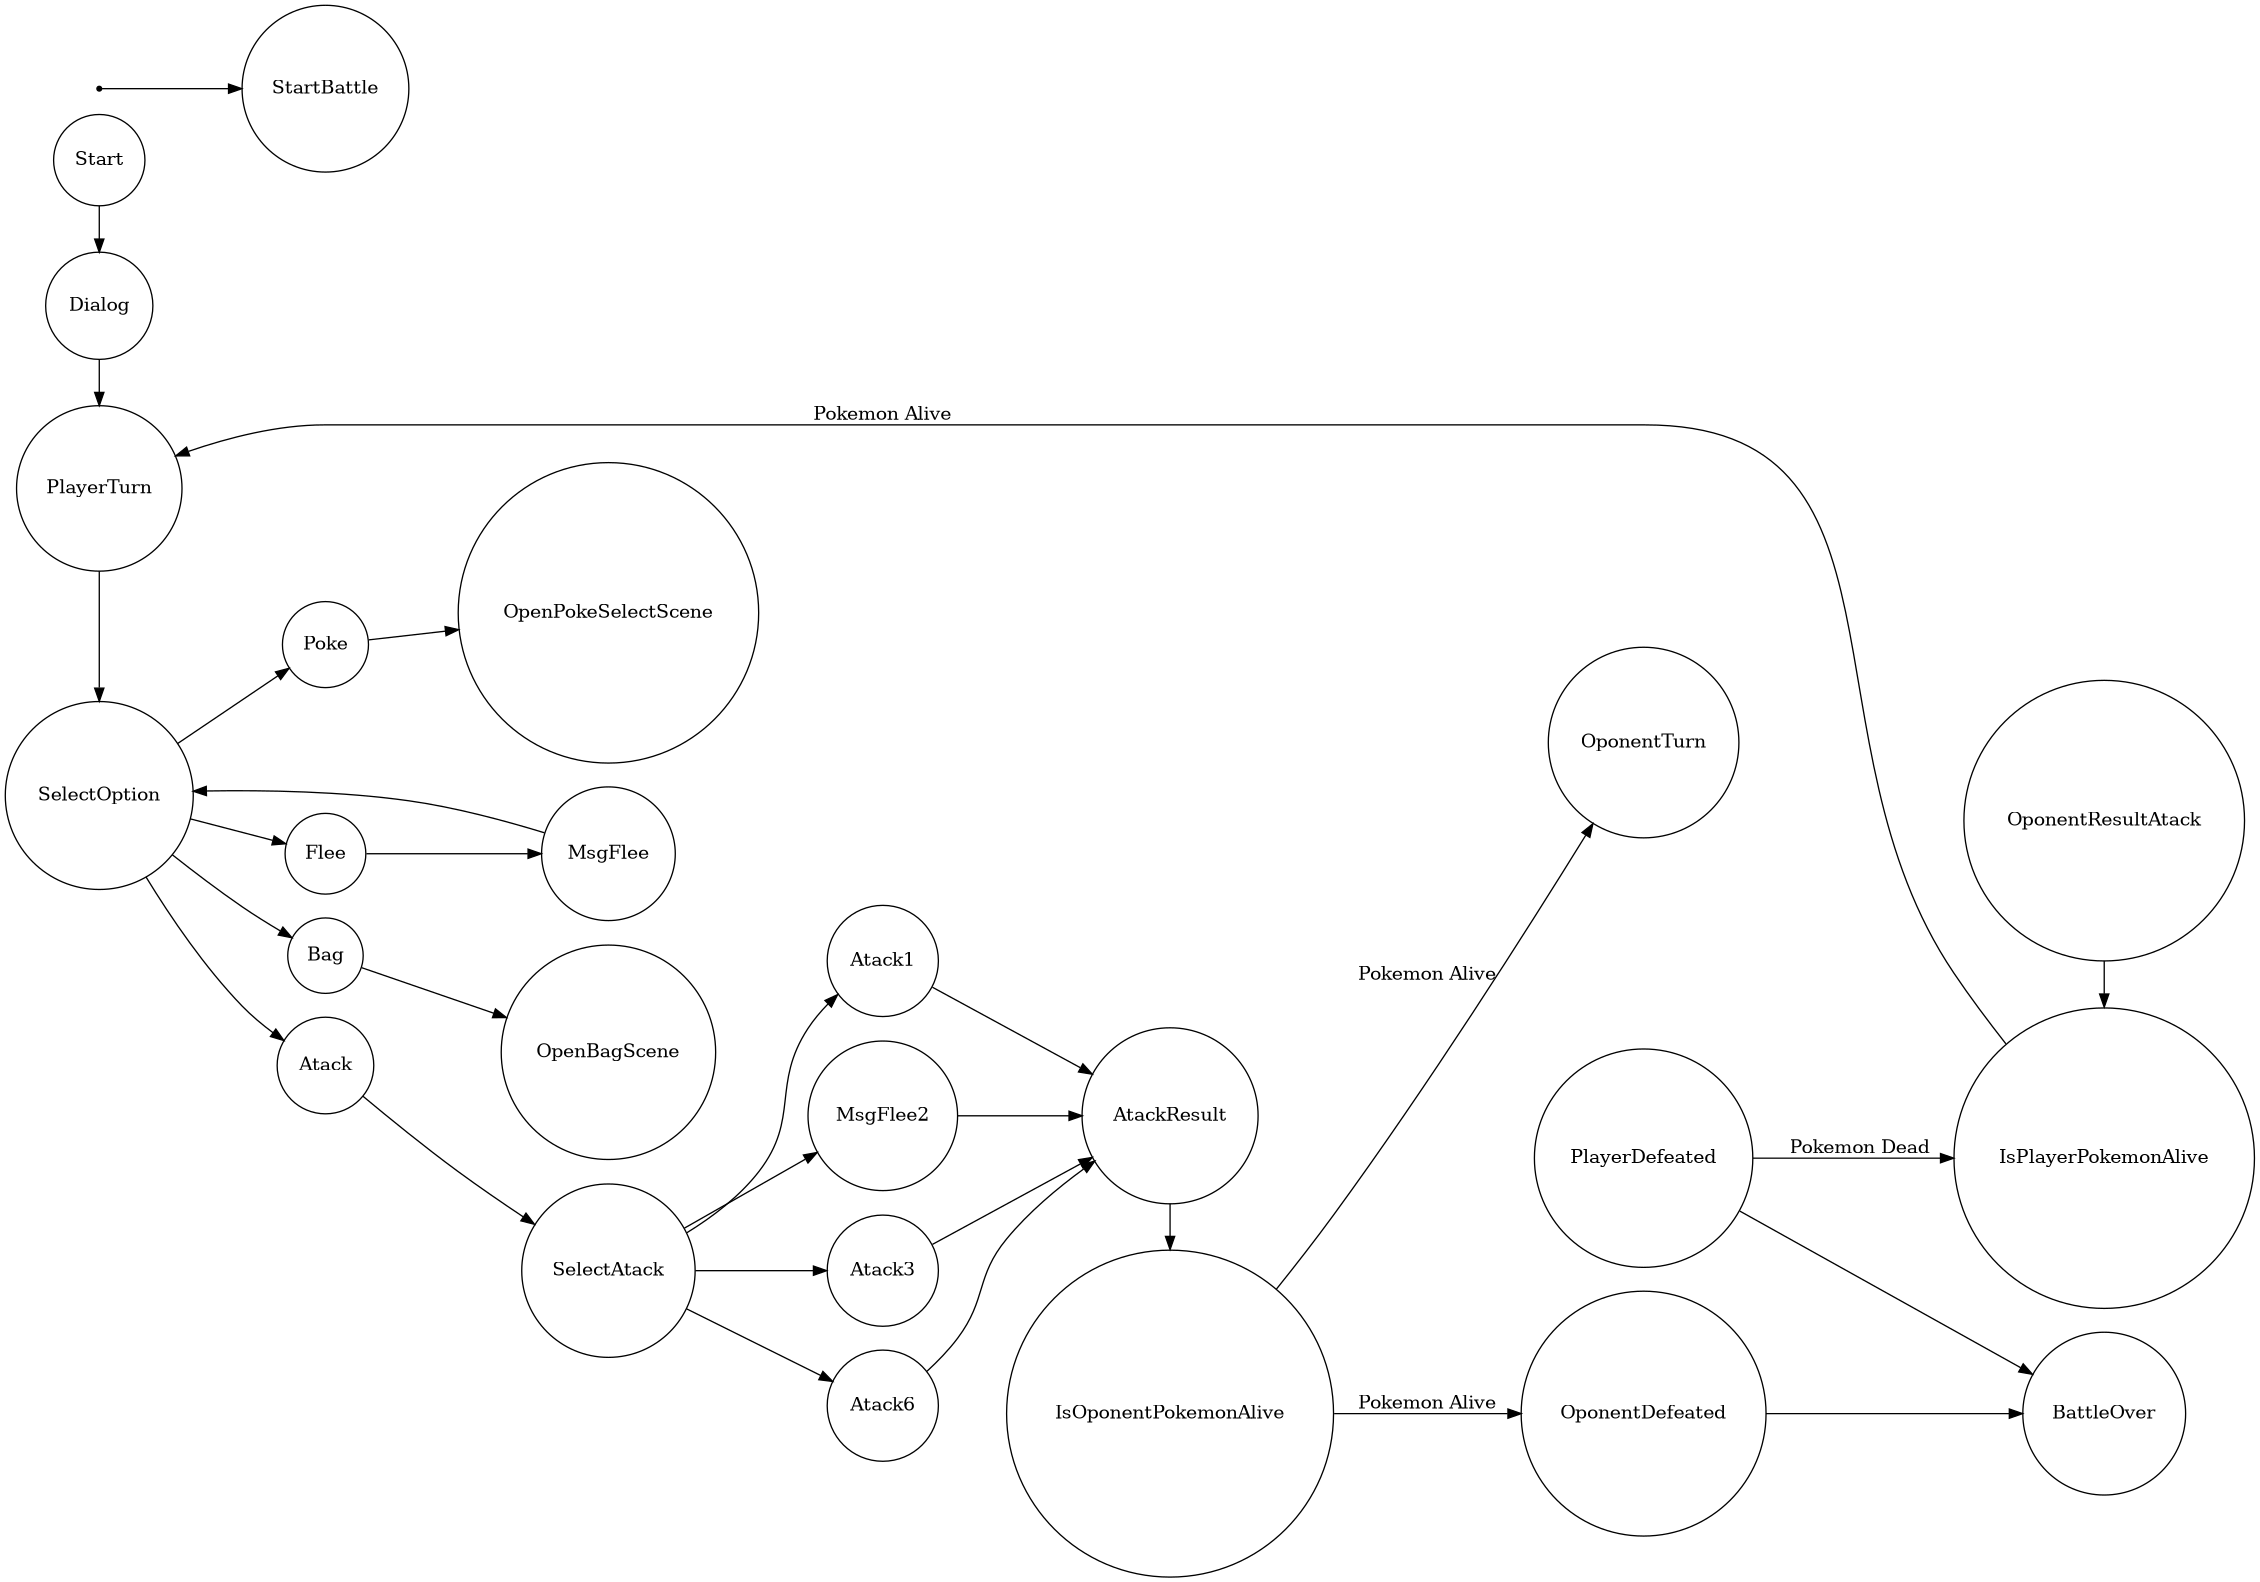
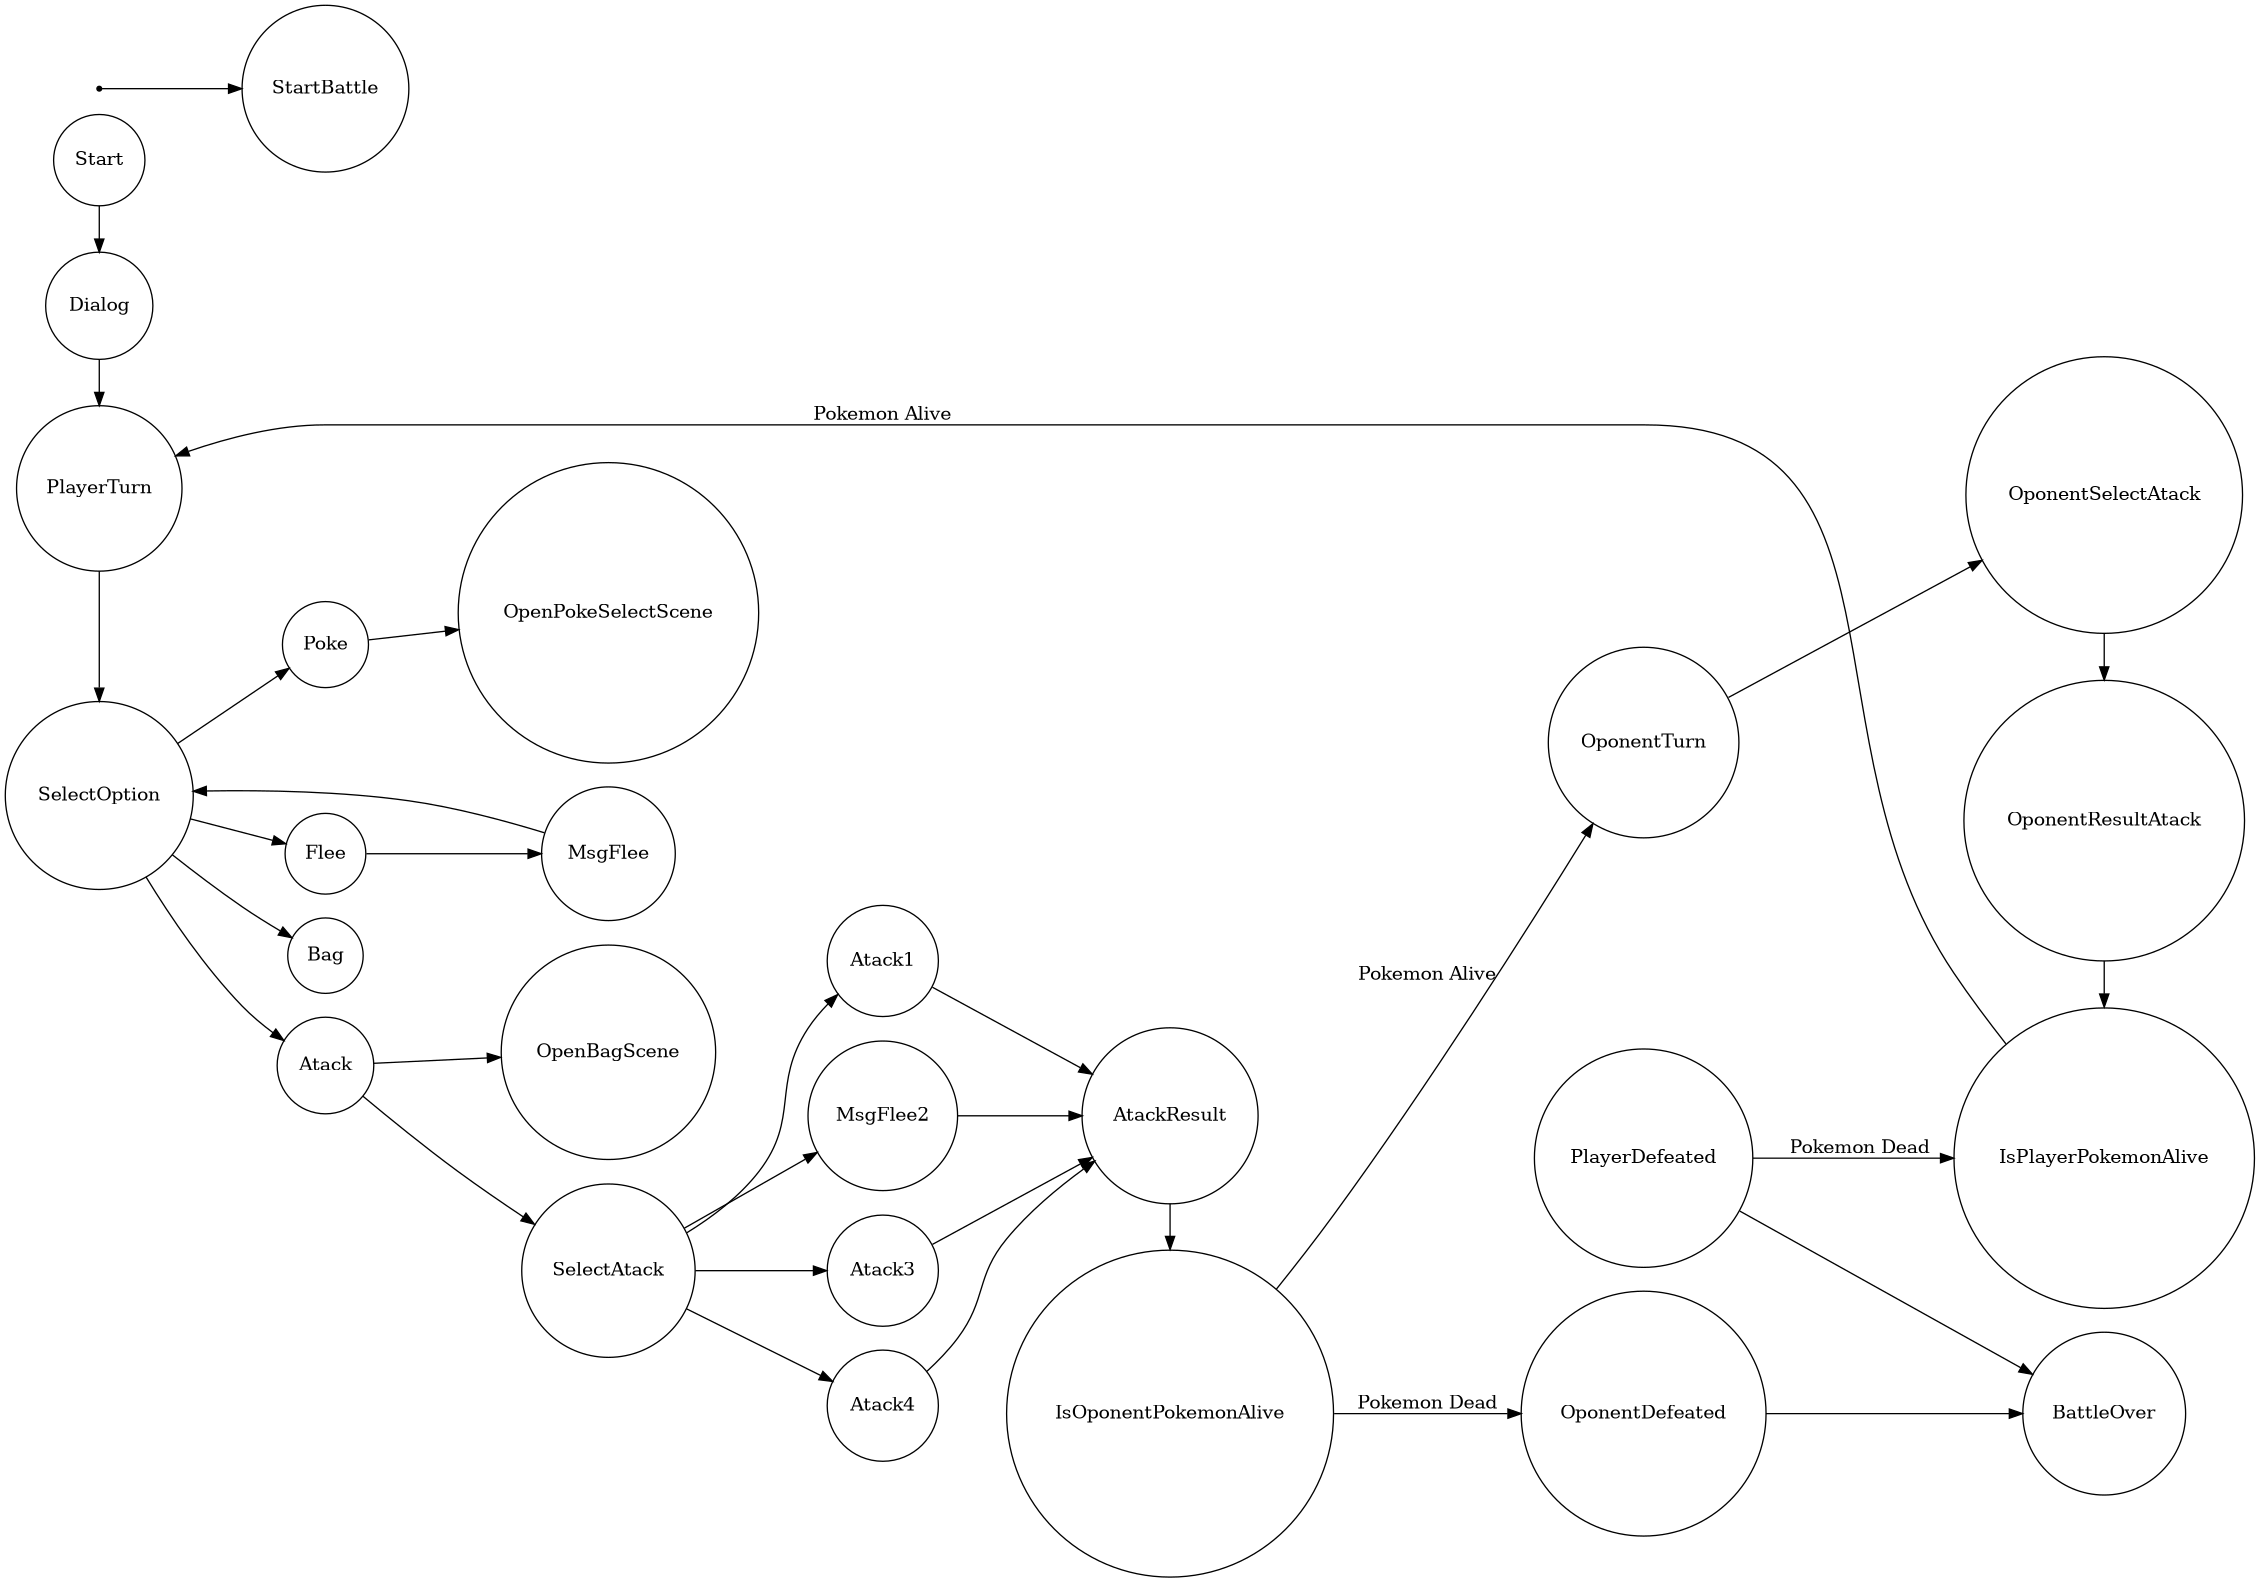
none -> (2104, 495)
(428, 990) -> (430, 1061)
(1428, 1404) -> (1428, 1404)
(883, 1406) -> (883, 1406)
